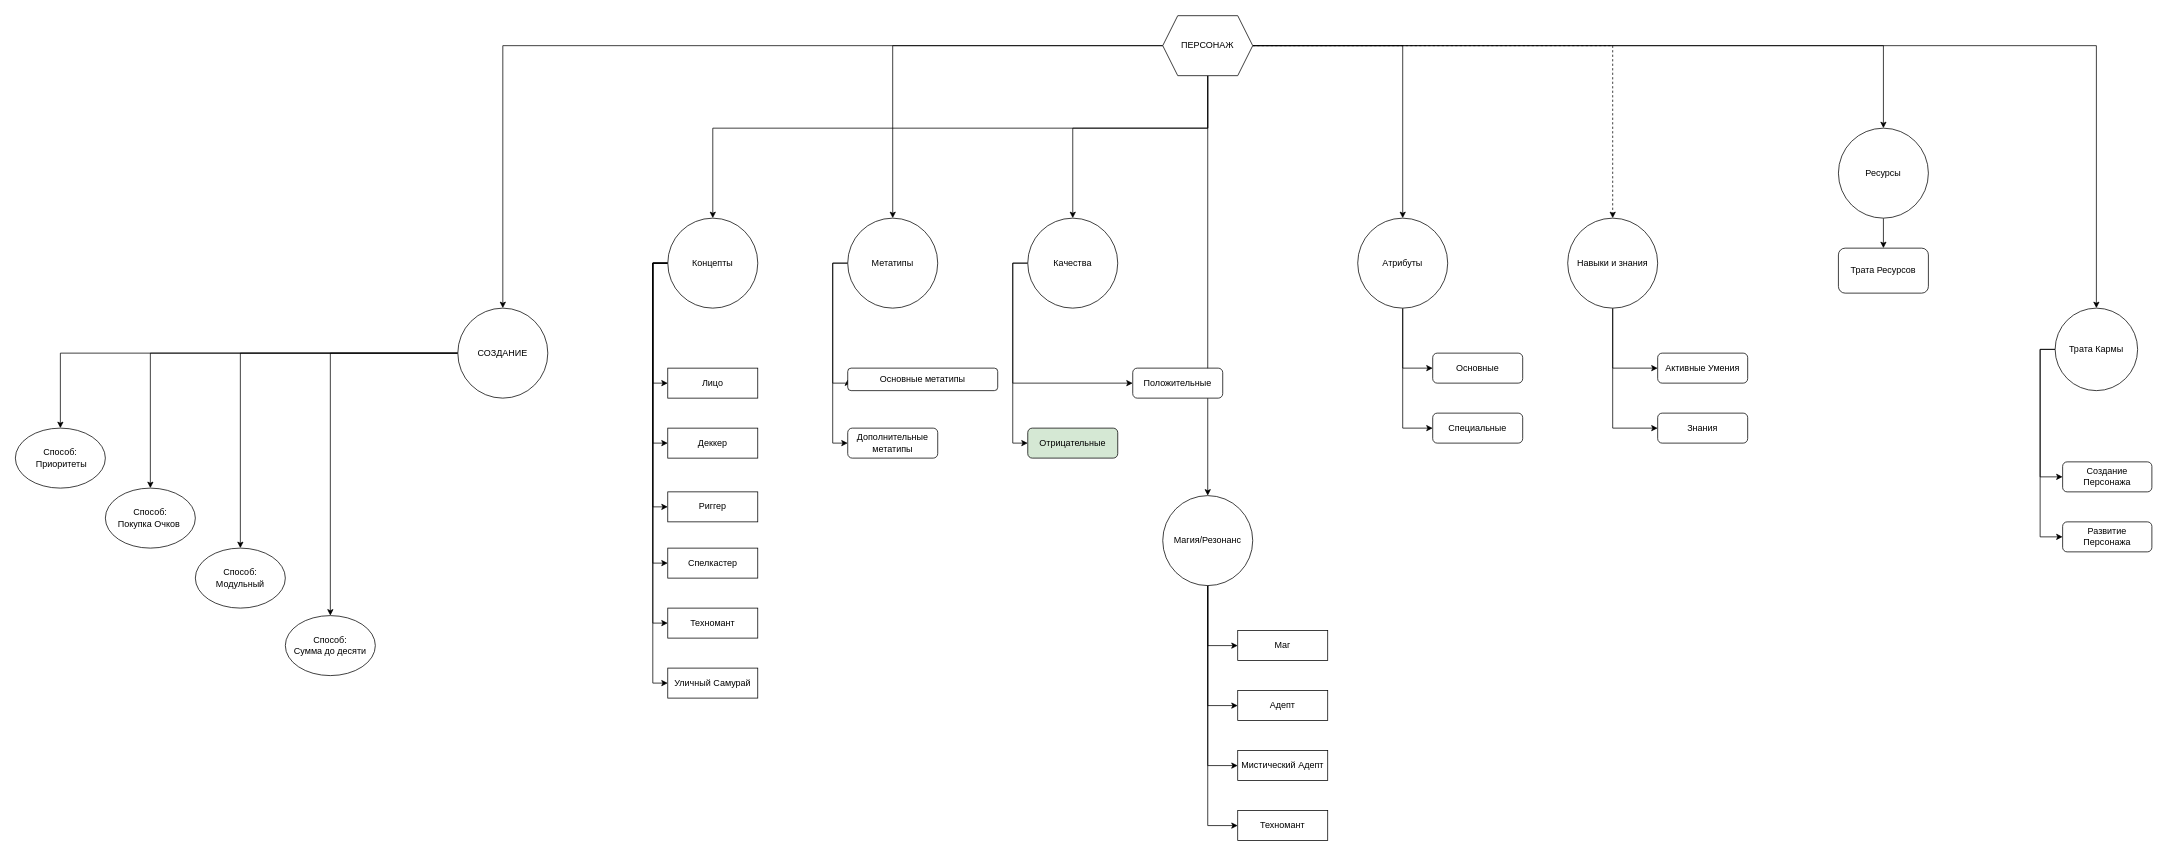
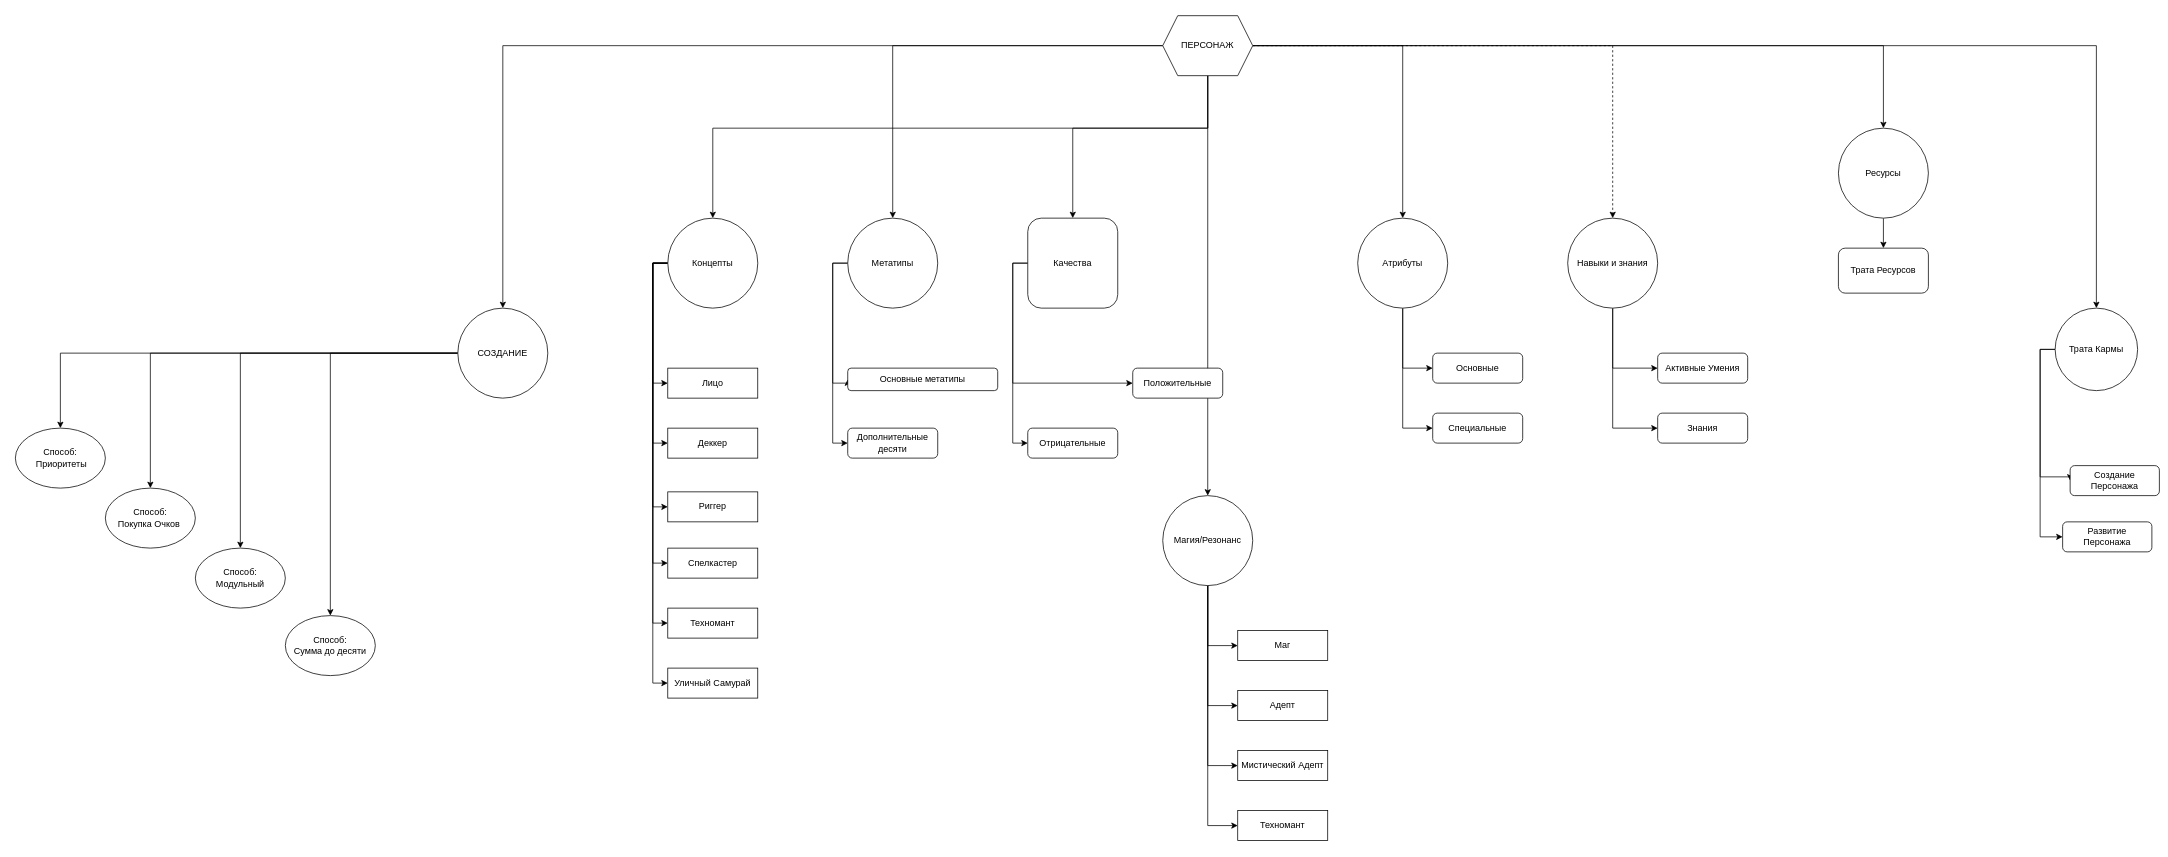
(1073, 263) -> (1073, 263)
(893, 443) -> (893, 443)
(1073, 443) -> (1073, 443)
(2108, 477) -> (2115, 480)
